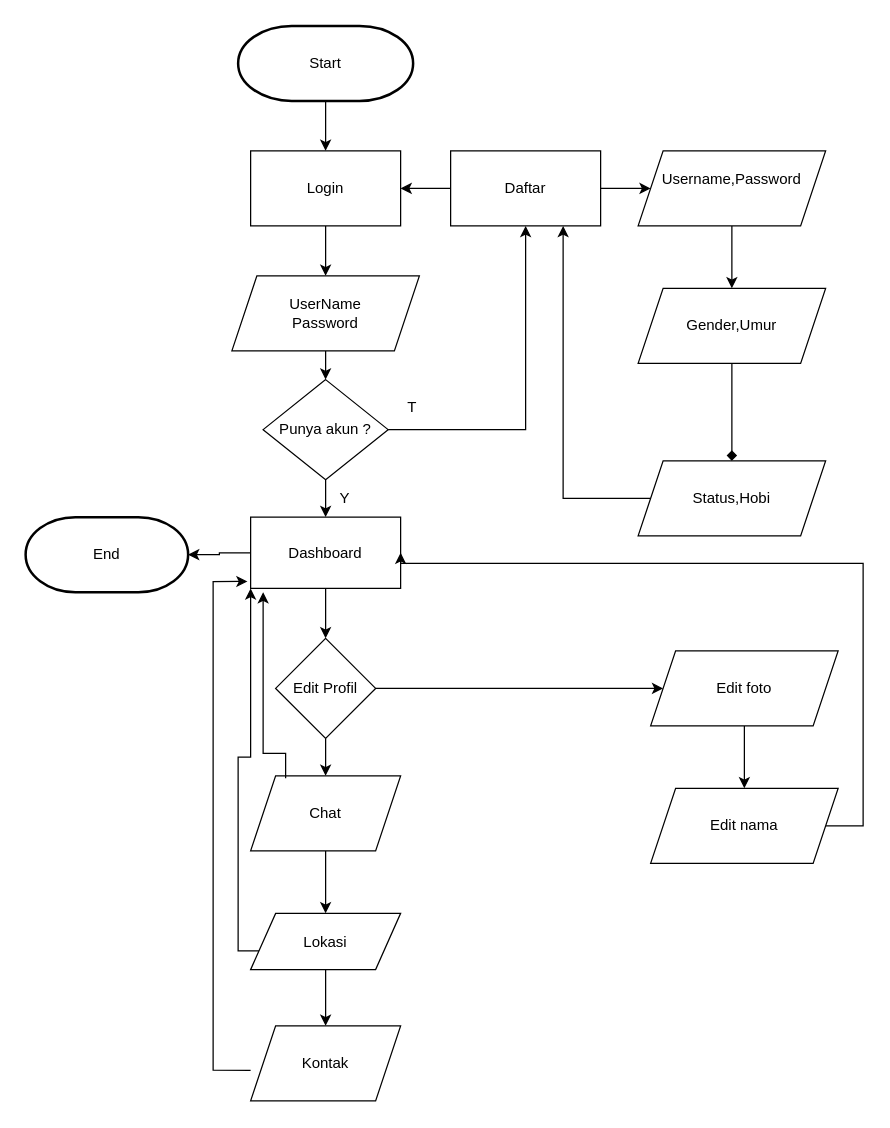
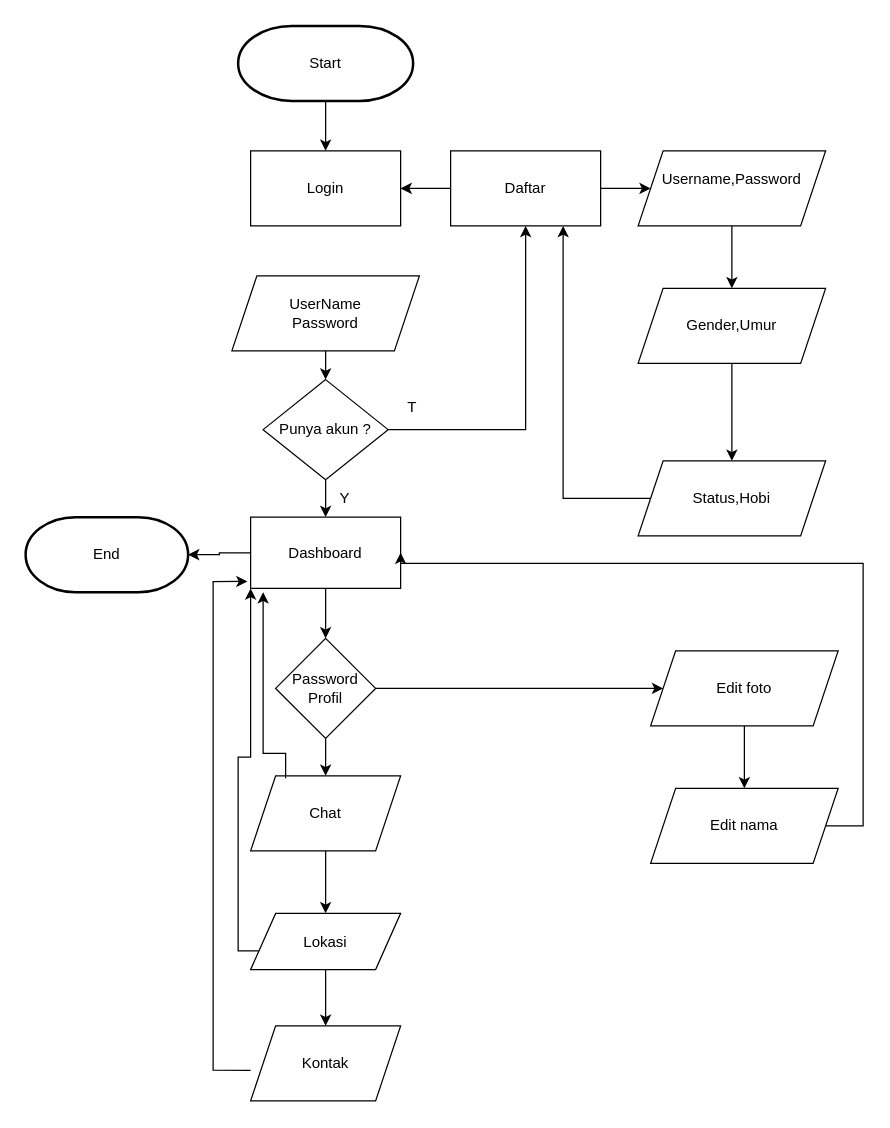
(326, 247) -> none
(732, 450) -> (732, 451)
(326, 688) -> (326, 688)
